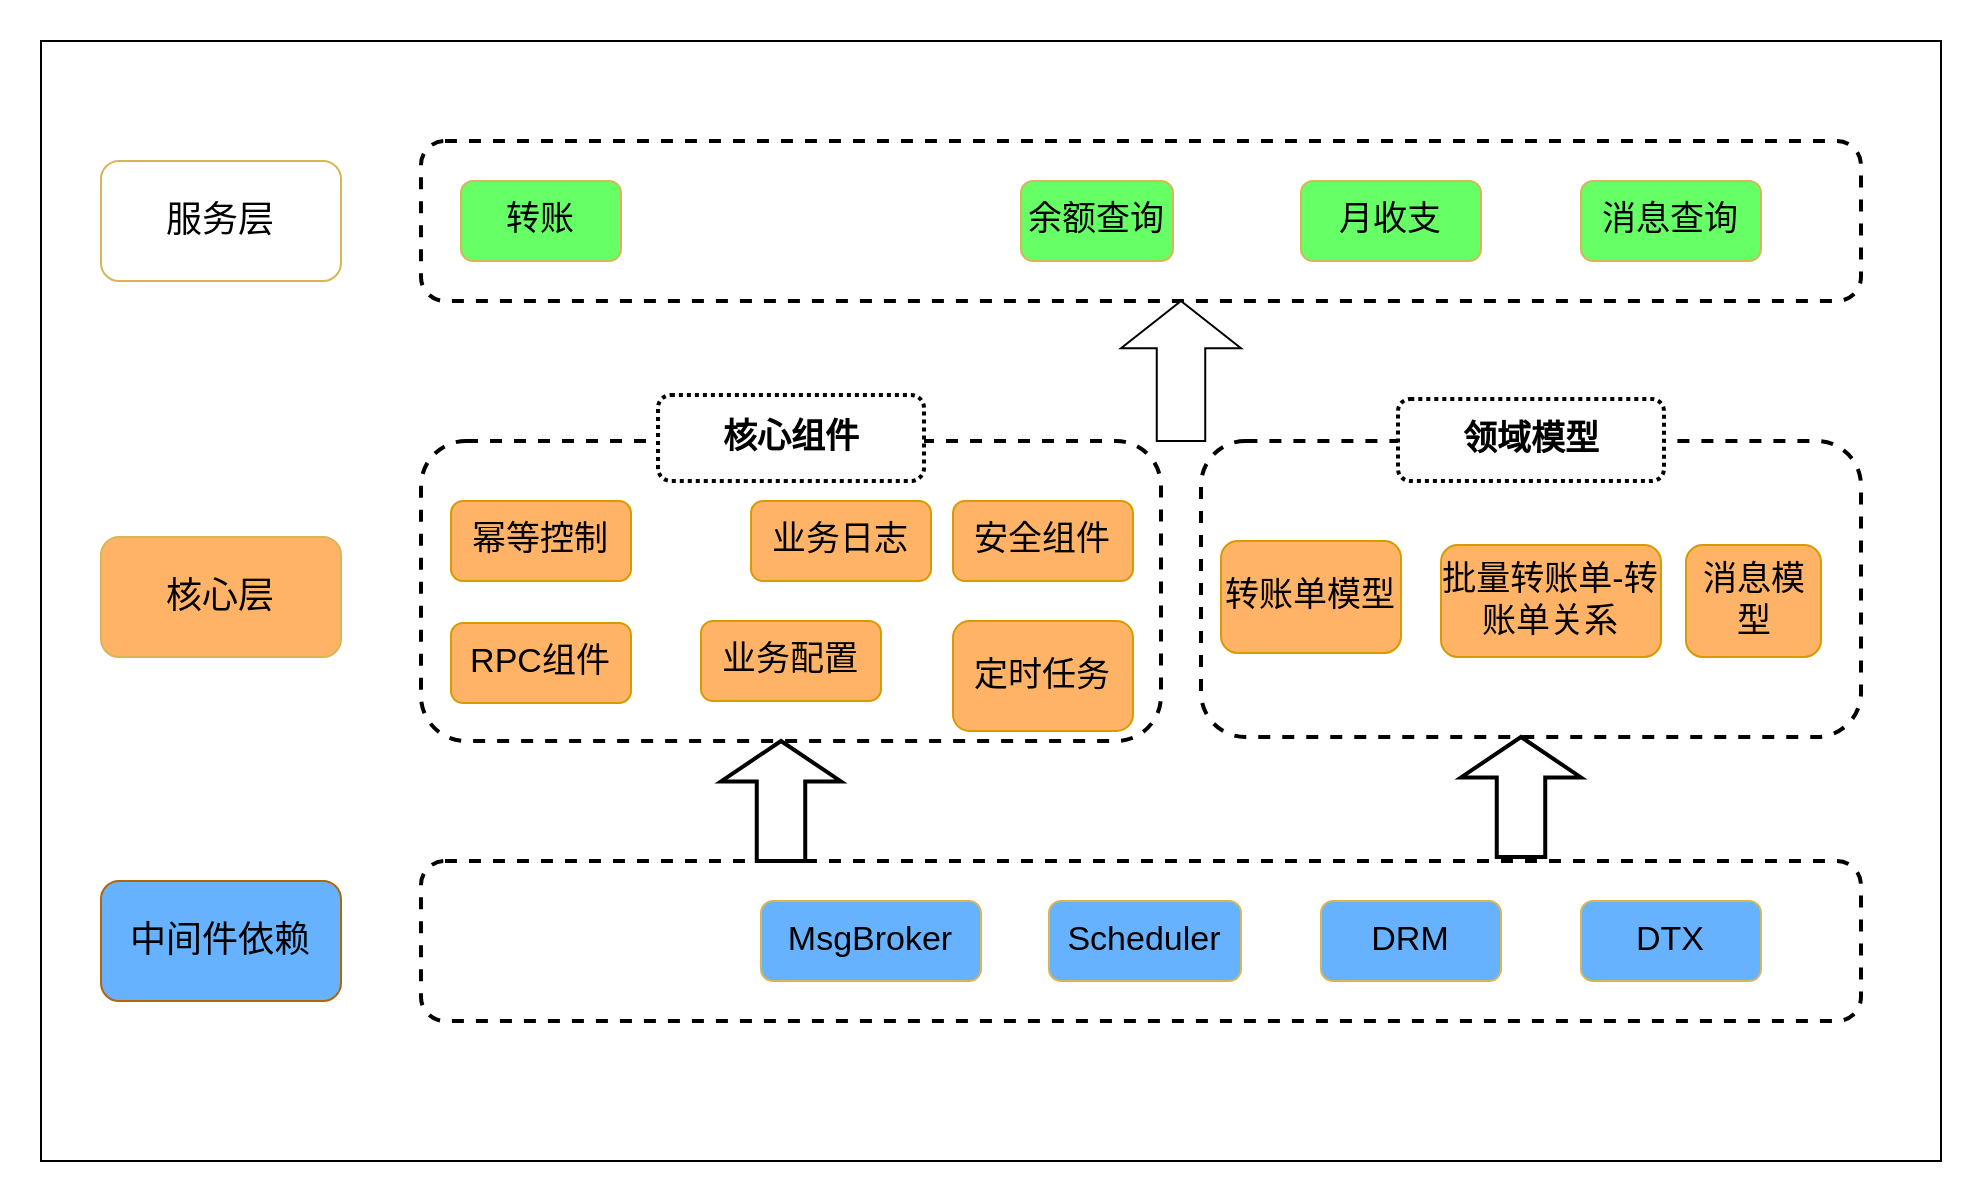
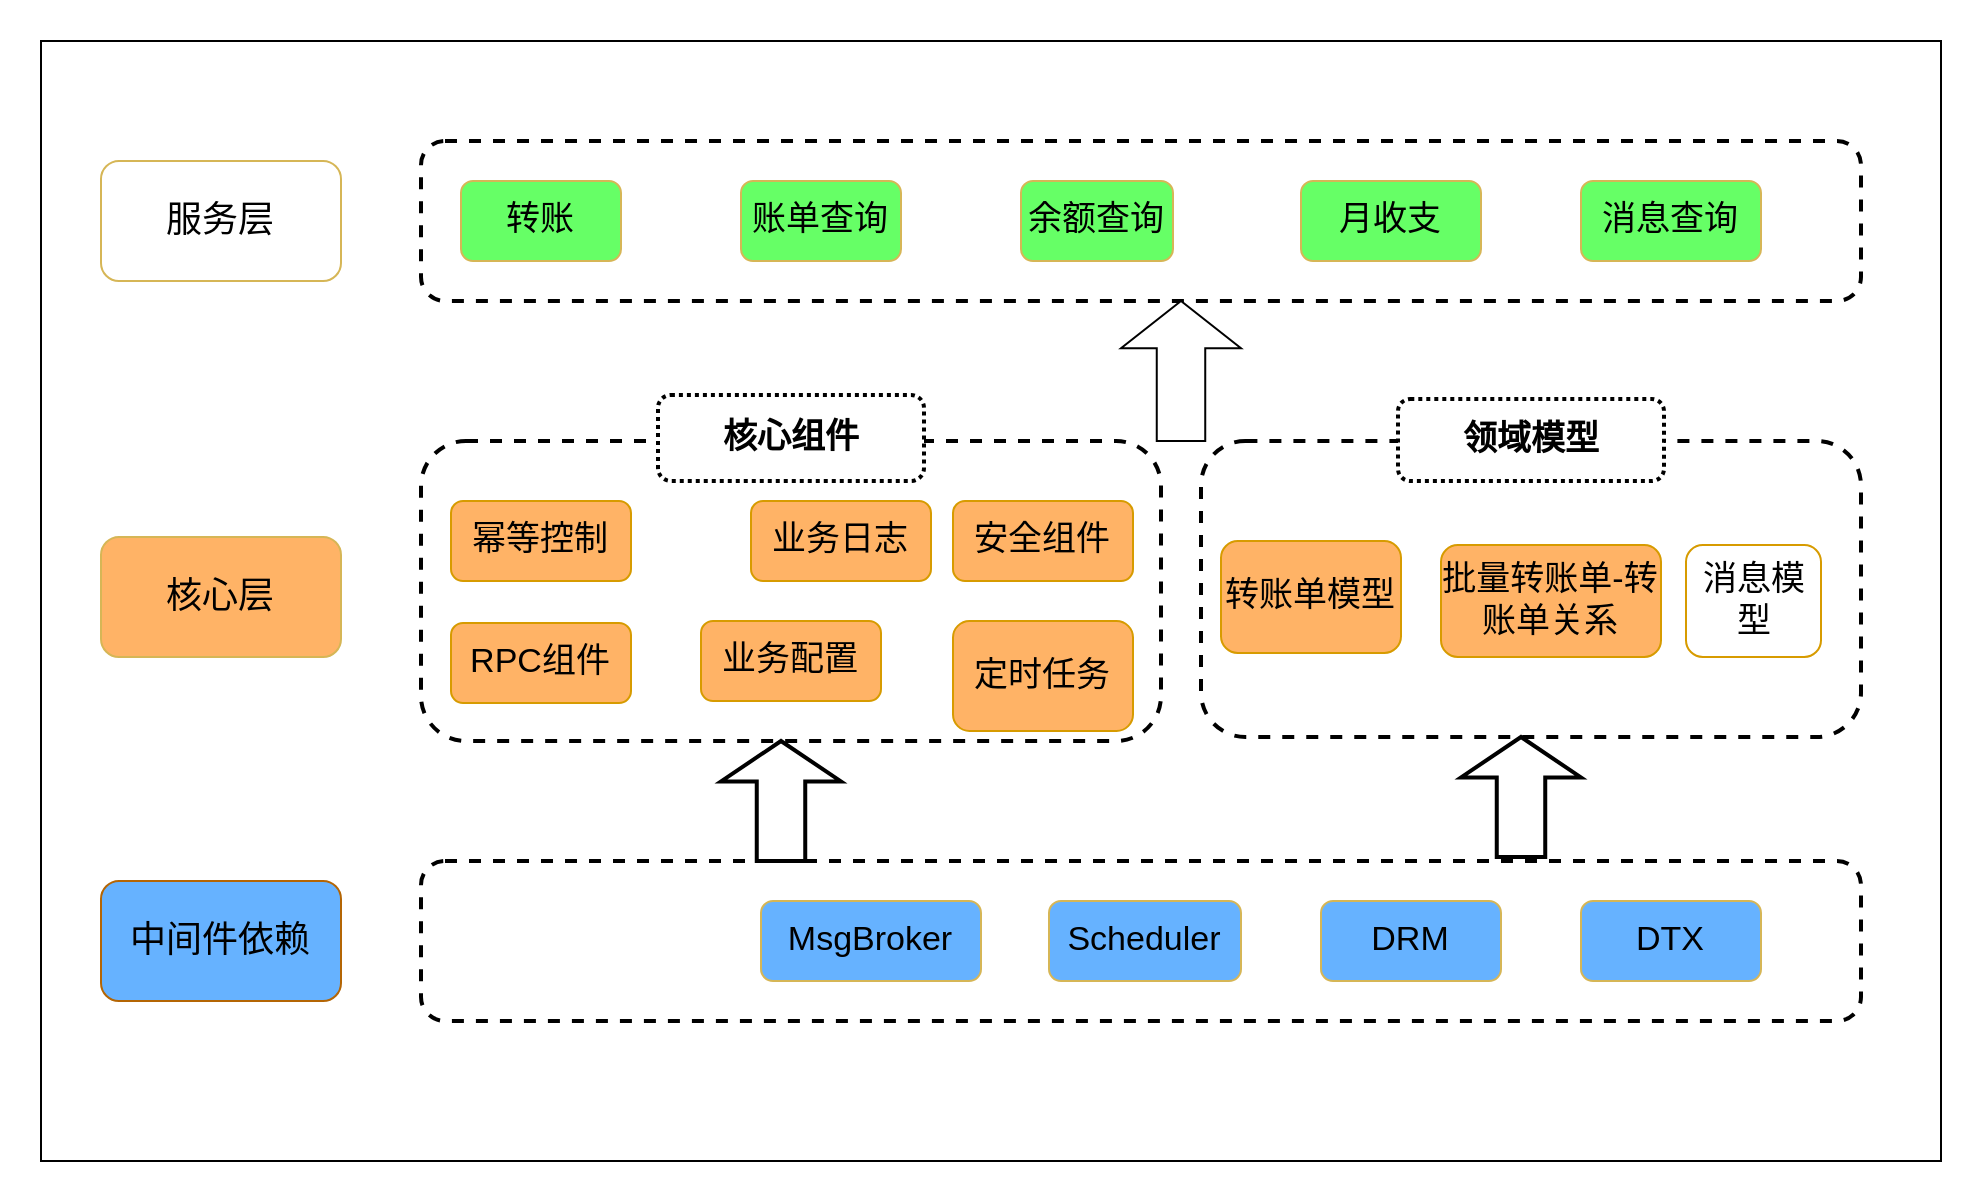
none -> (821, 221)
(1754, 601) -> (1754, 601)
